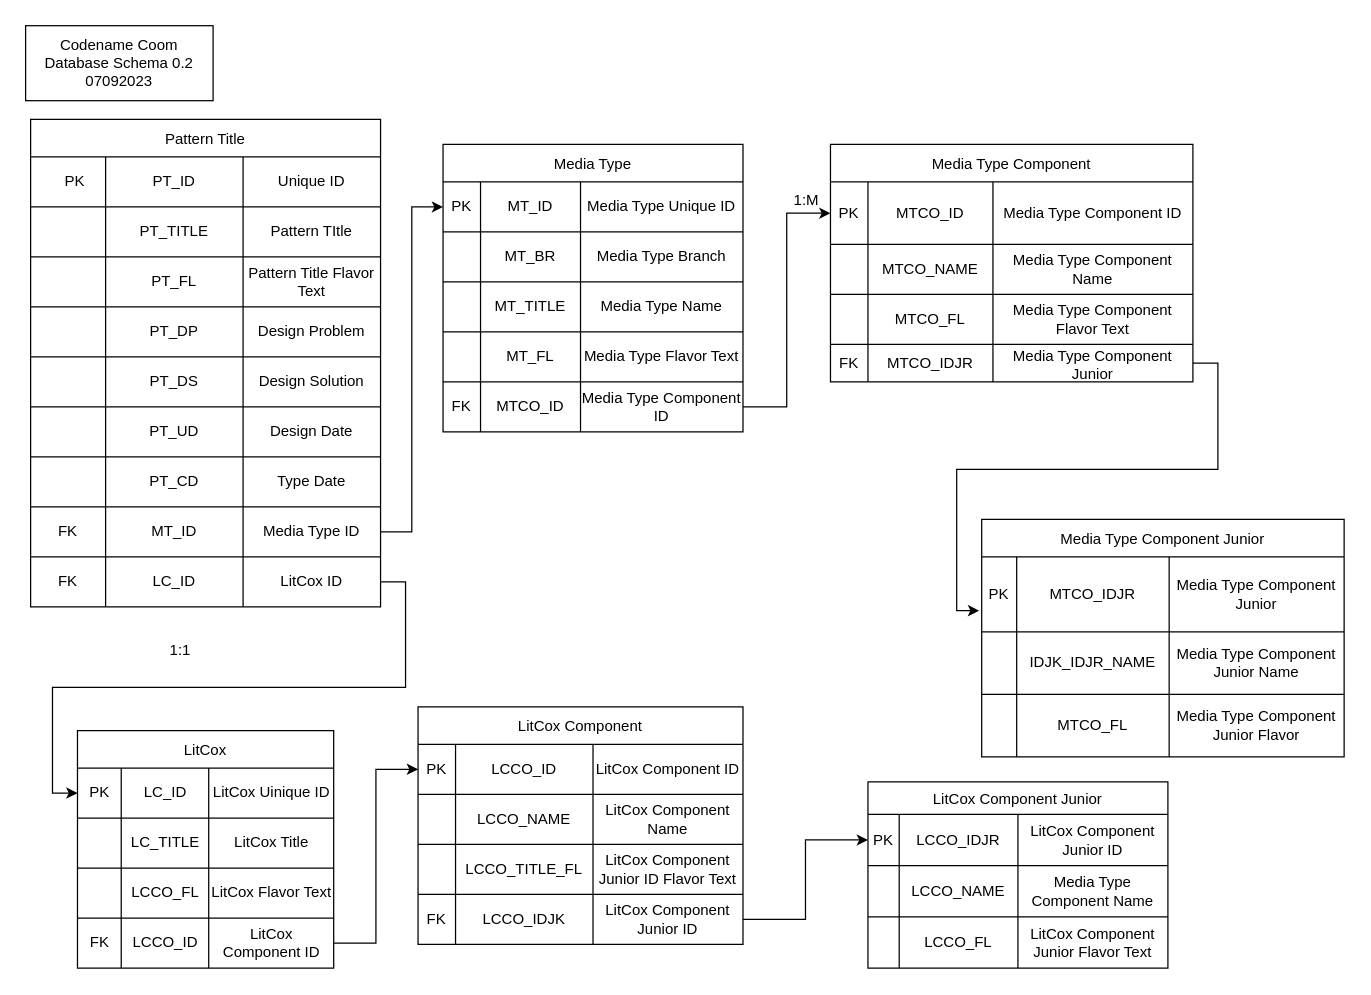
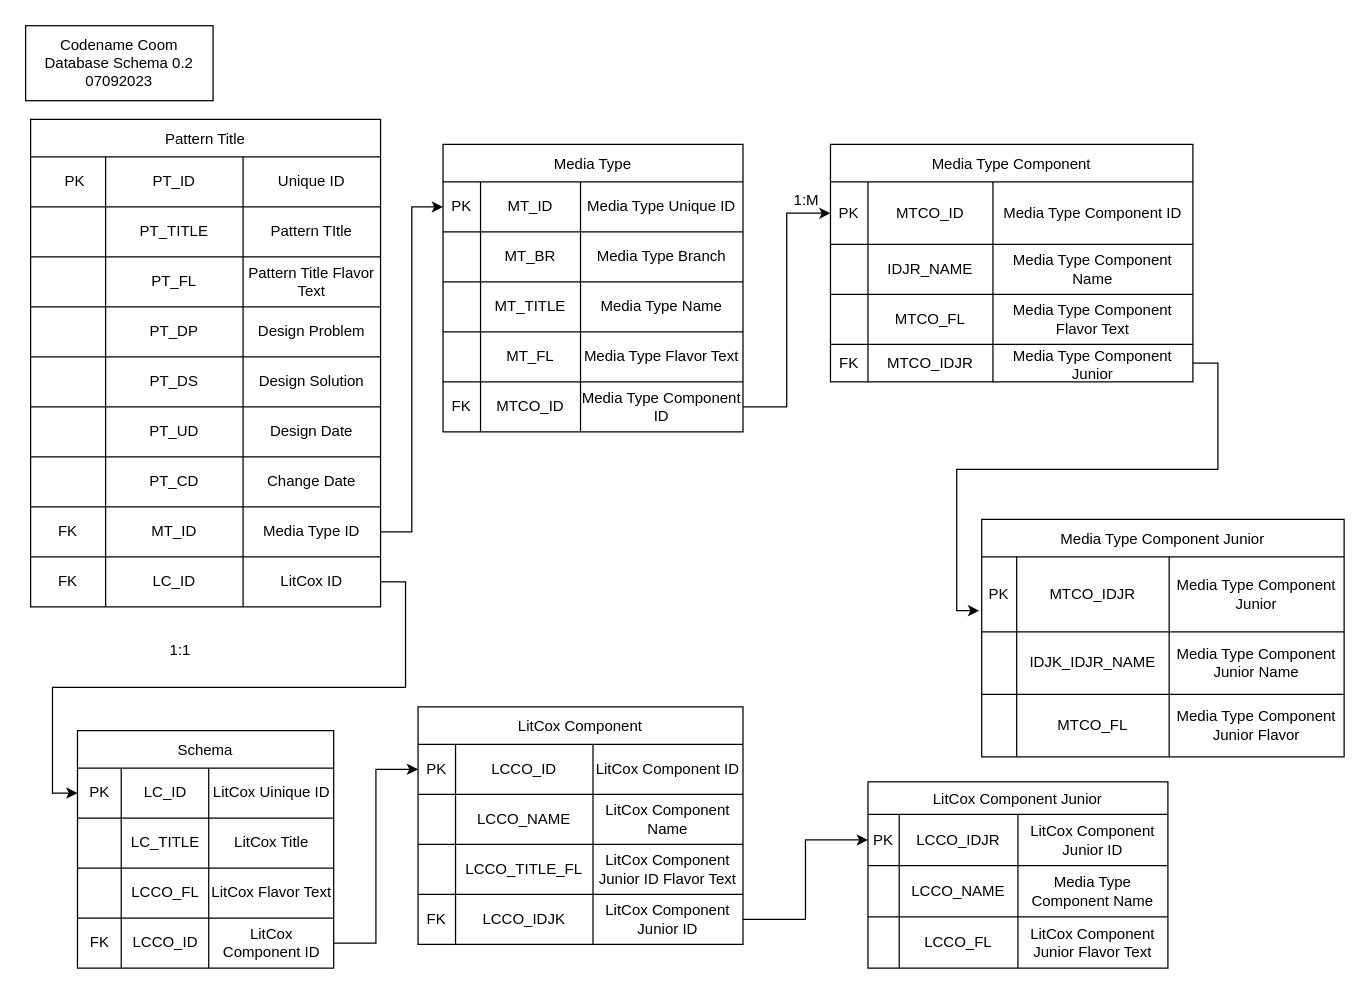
(931, 269) -> (931, 269)
(312, 482) -> (312, 482)
(205, 750) -> (205, 750)
